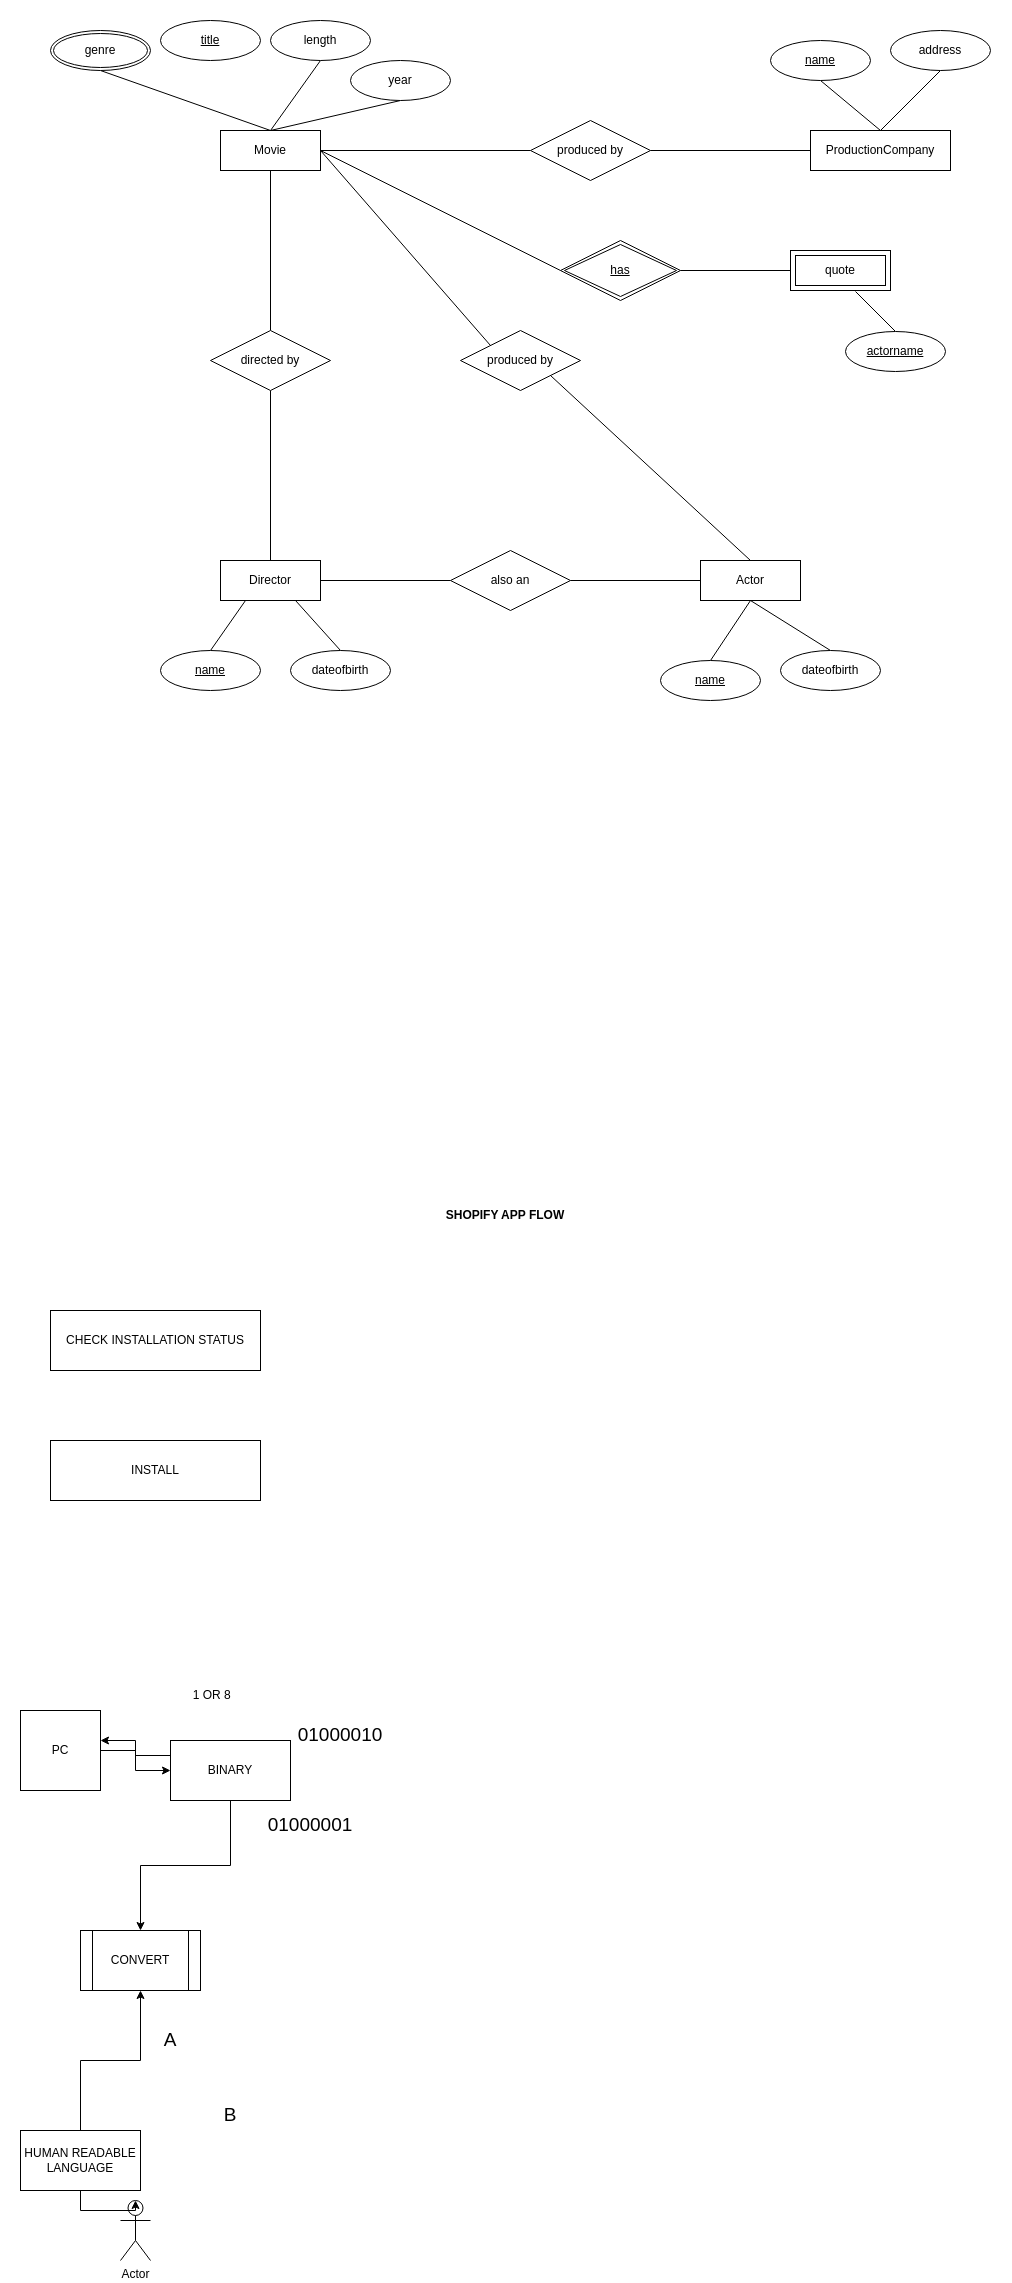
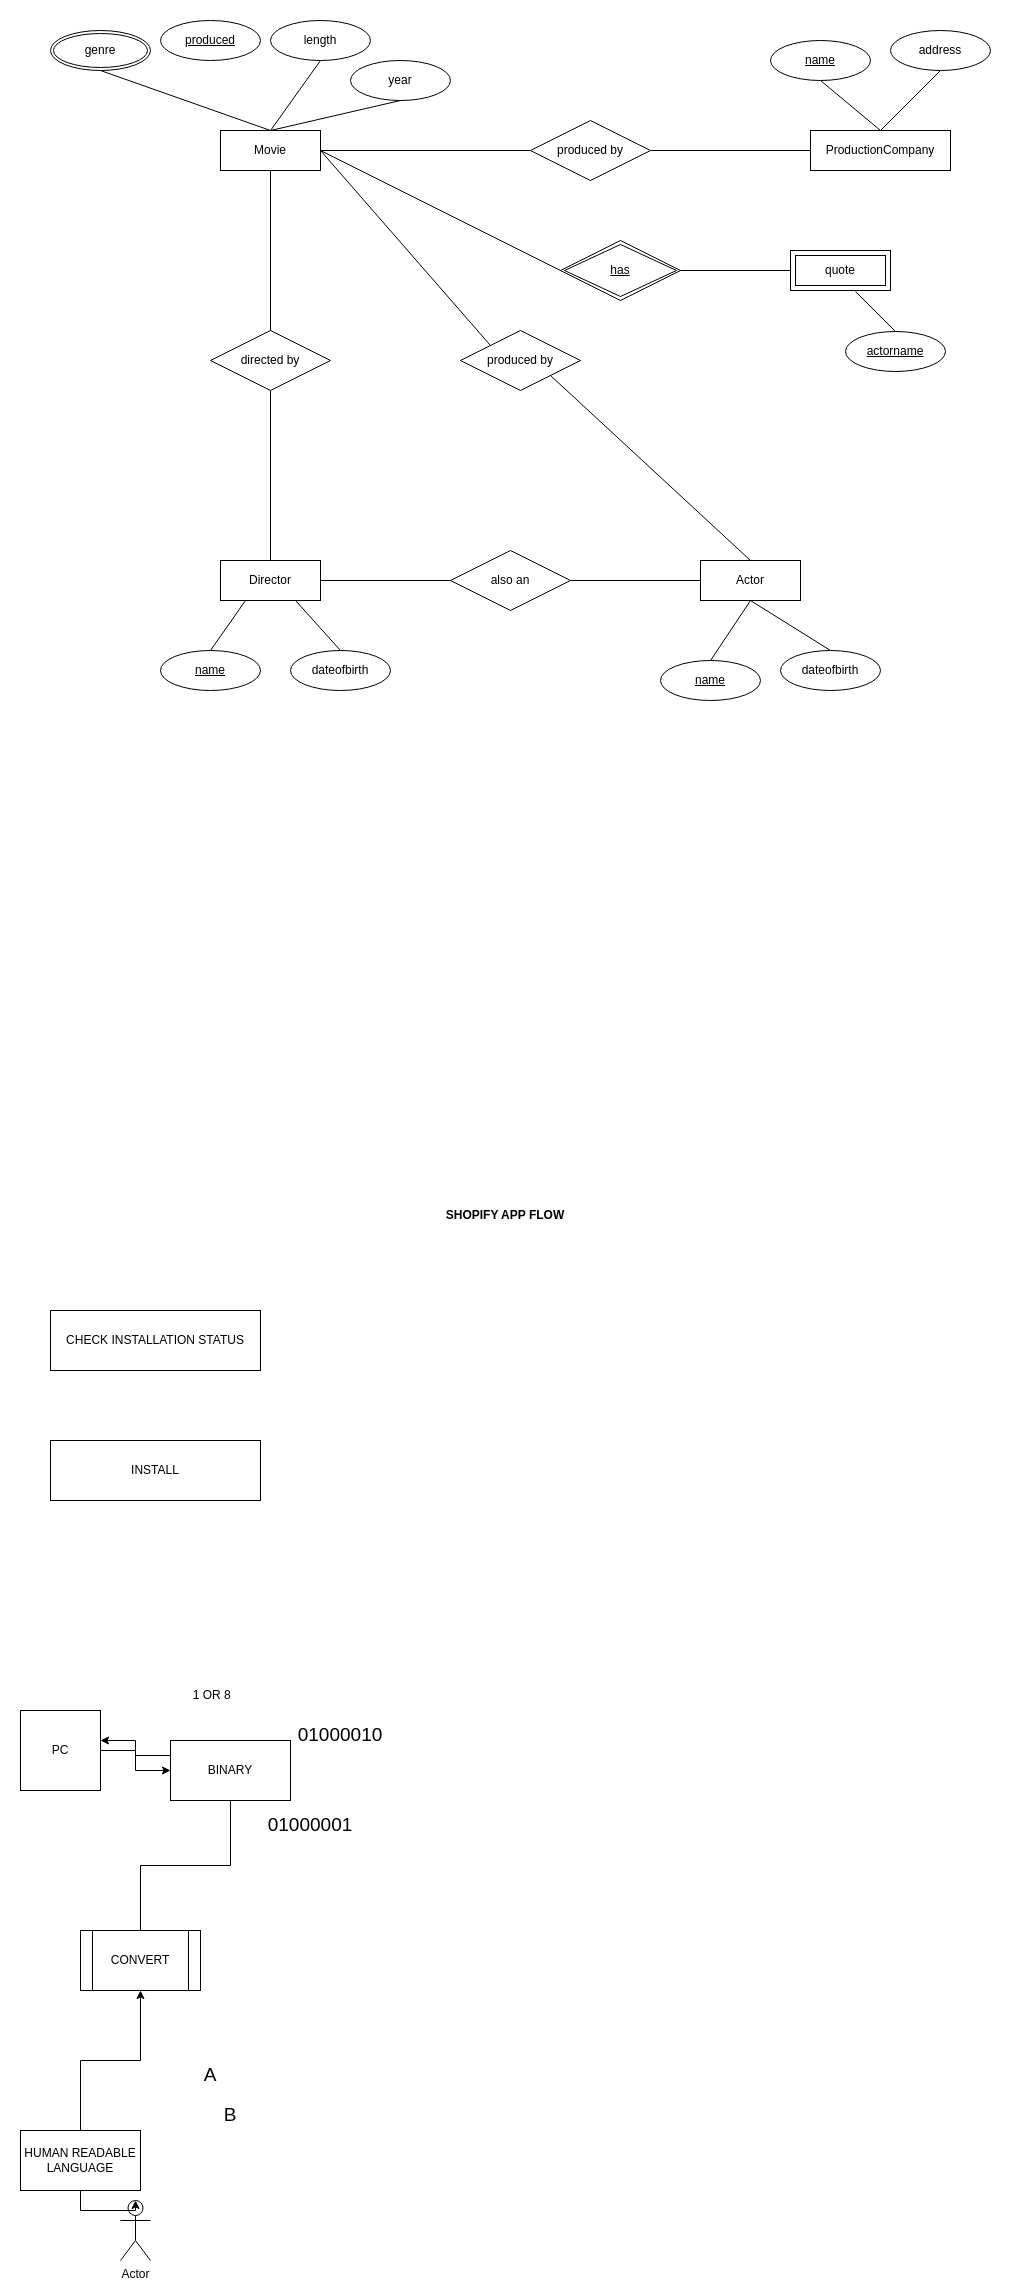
(211, 41) -> (211, 41)
(141, 1922) -> (141, 1925)
(171, 2041) -> (211, 2076)
